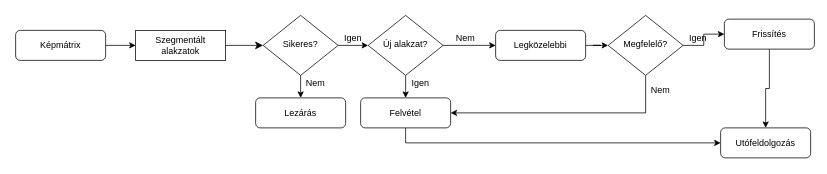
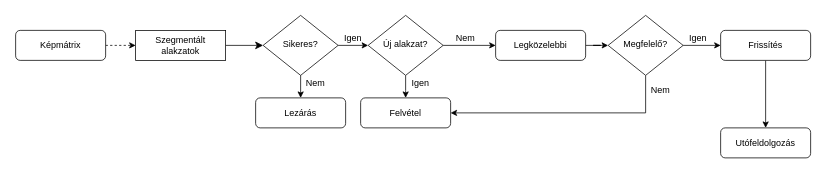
(769, 34) -> (765, 45)
(117, 45) -> (117, 45)
(405, 137) -> none
